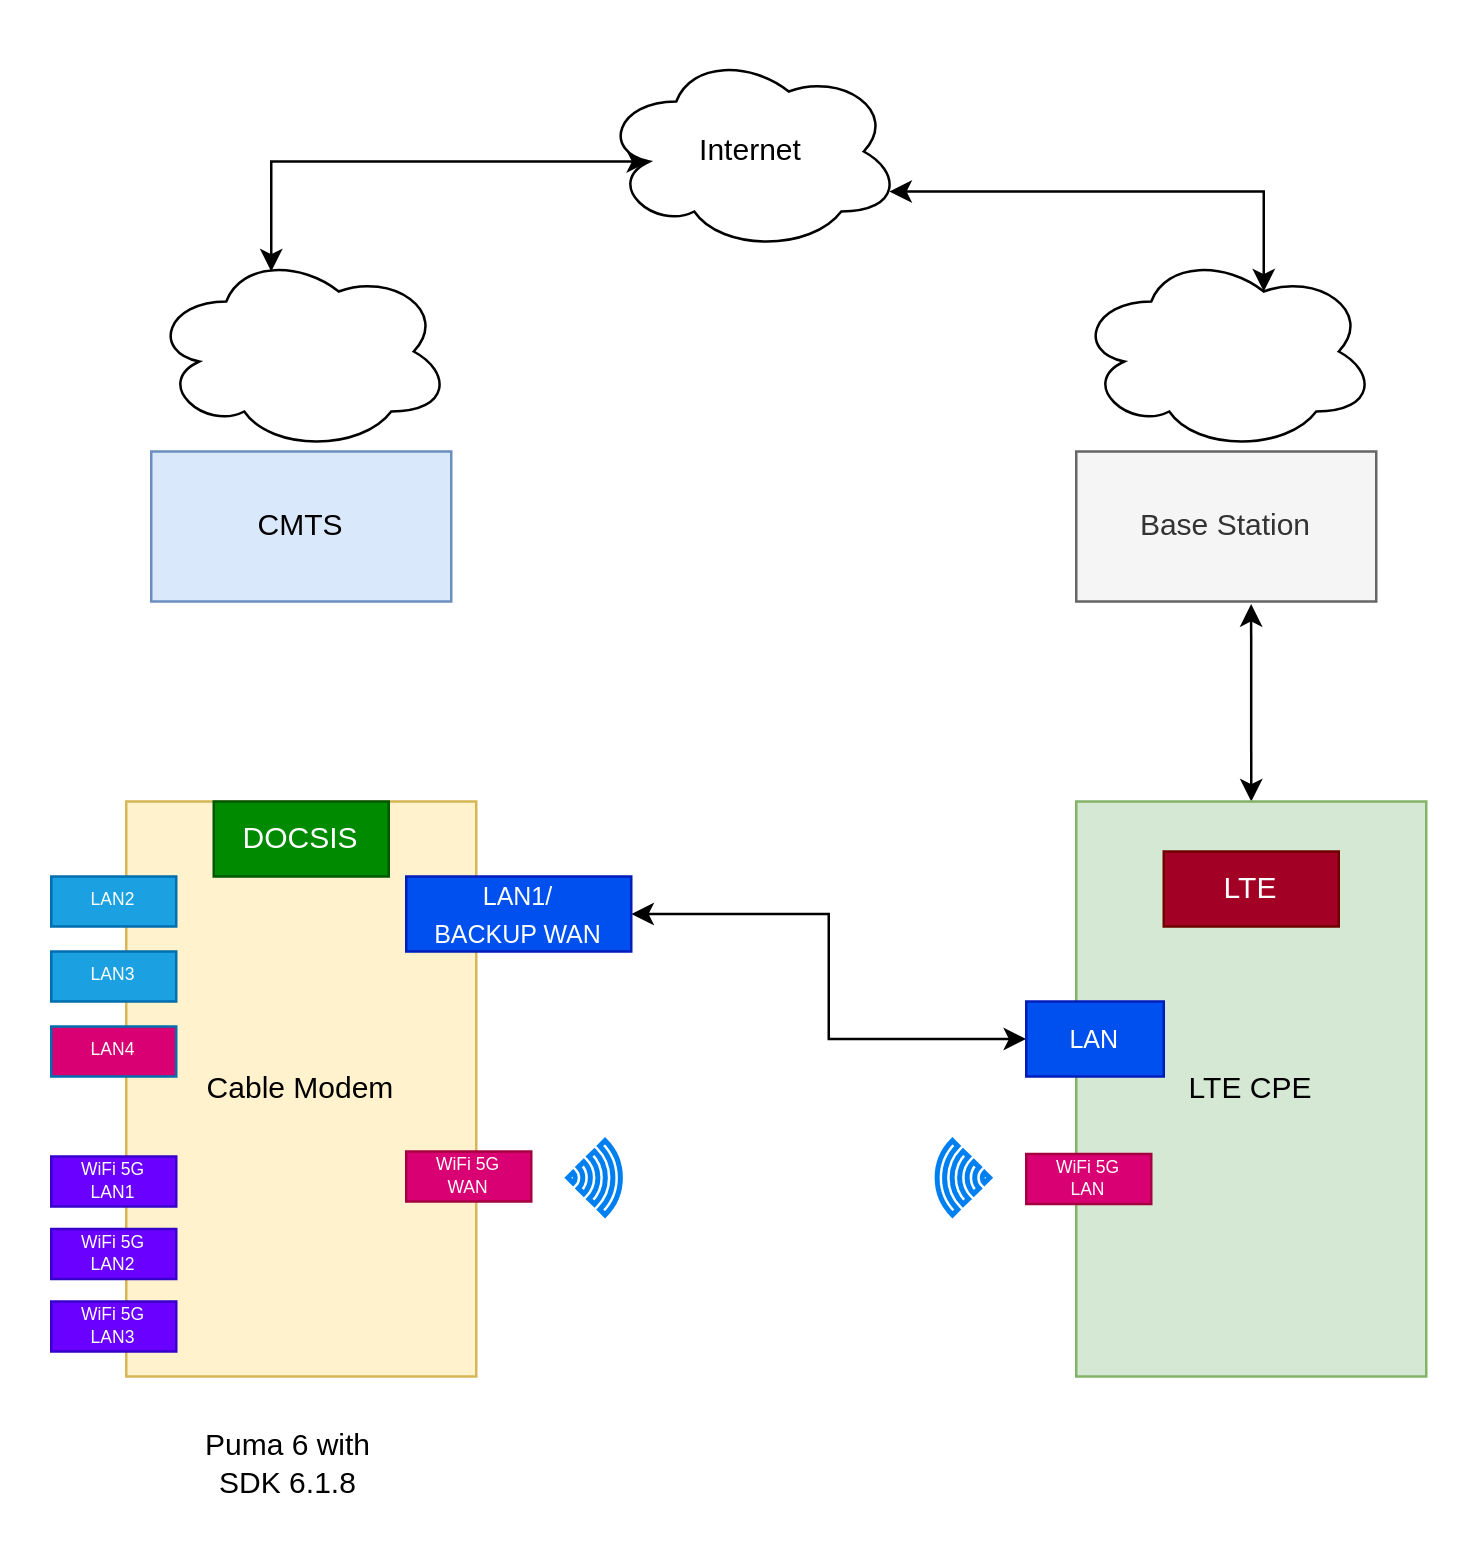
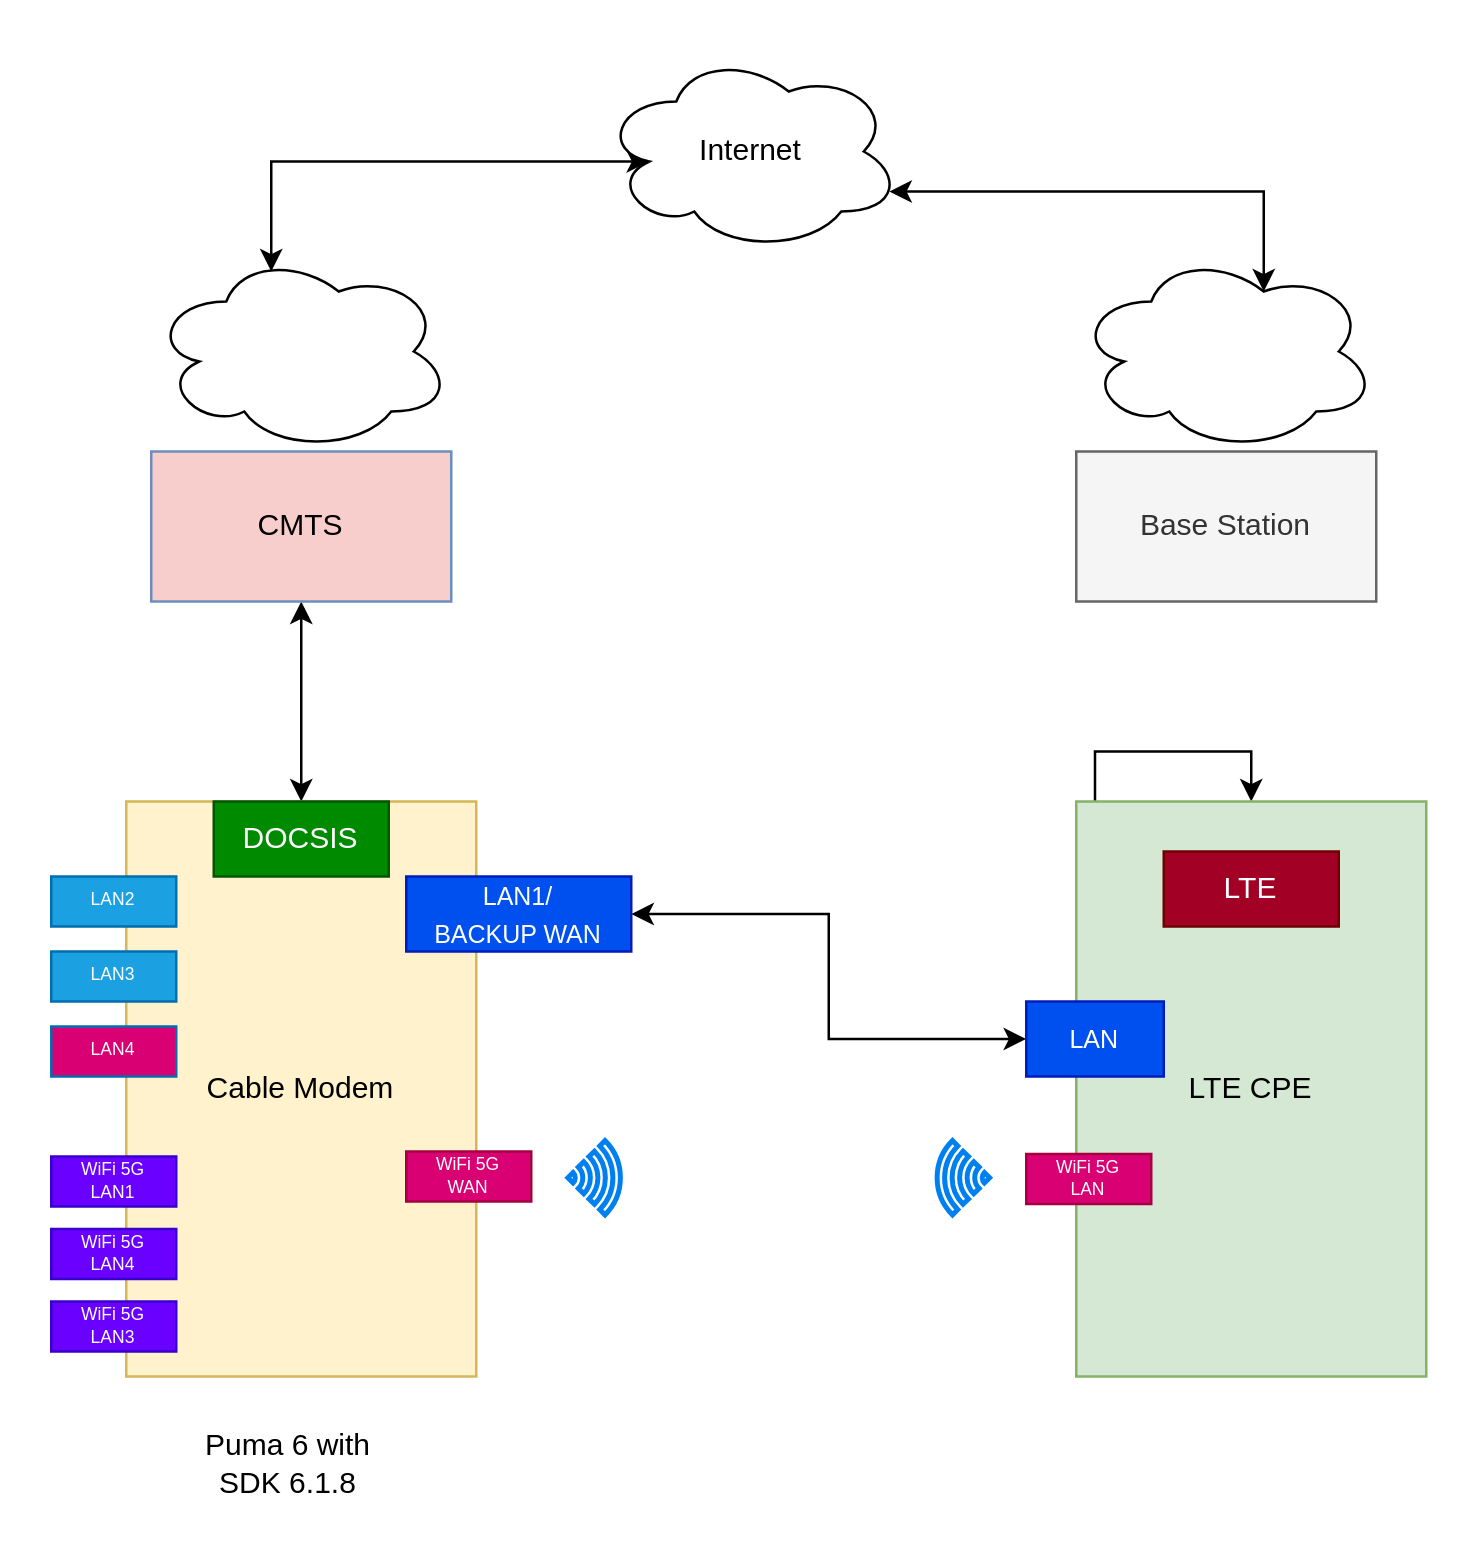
(301, 526) -> (301, 526)
(1251, 687) -> (1150, 751)
none -> (301, 701)
(114, 1254) -> (114, 1254)
